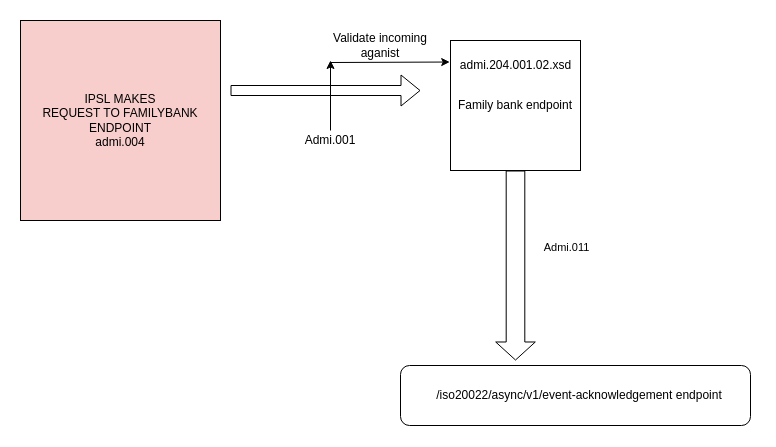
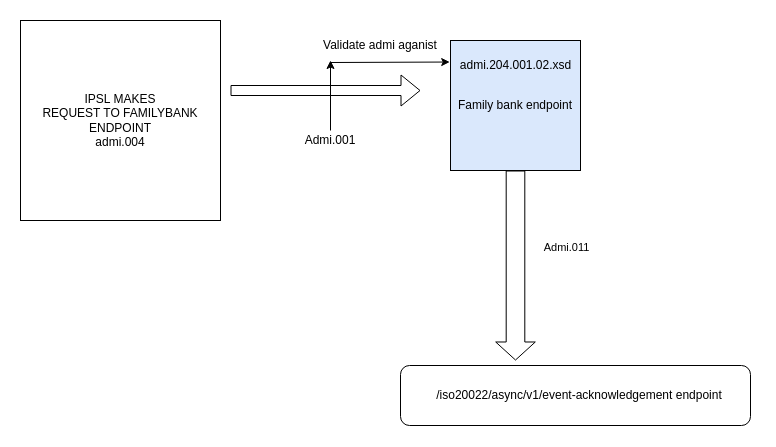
(381, 46) -> (381, 46)
(516, 106) -> (516, 106)
(121, 121) -> (121, 121)
